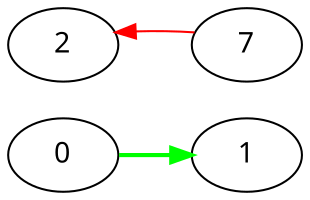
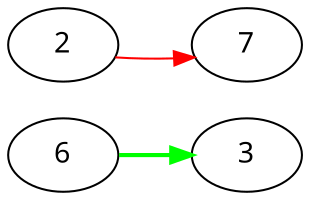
(165, 31) -> (145, 59)
(63, 155) -> (63, 155)
(247, 155) -> (247, 155)
